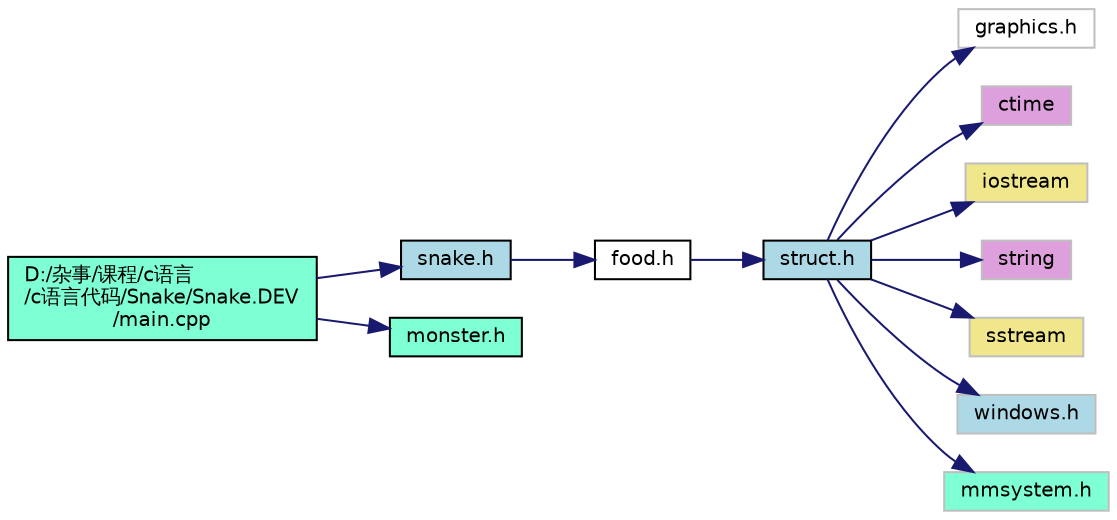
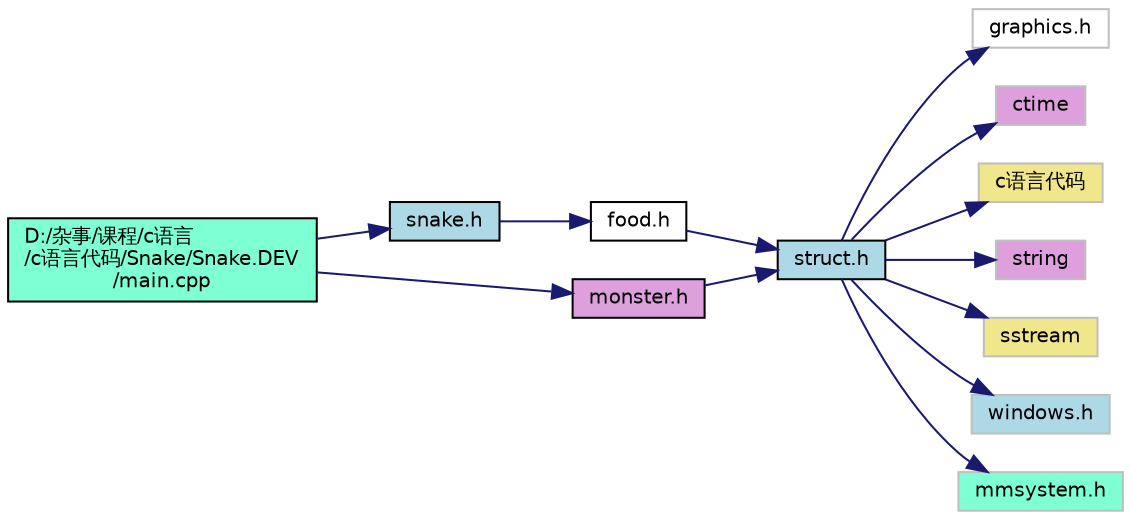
(1026, 183) -> (1041, 183)
none -> (731, 280)
(456, 337) -> (639, 298)
